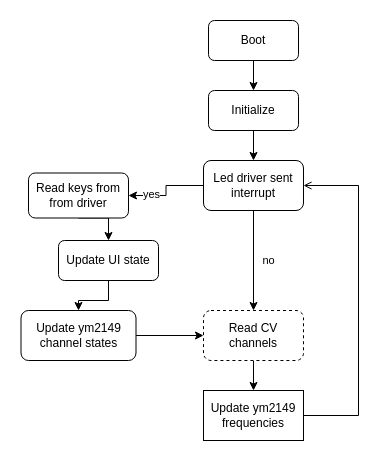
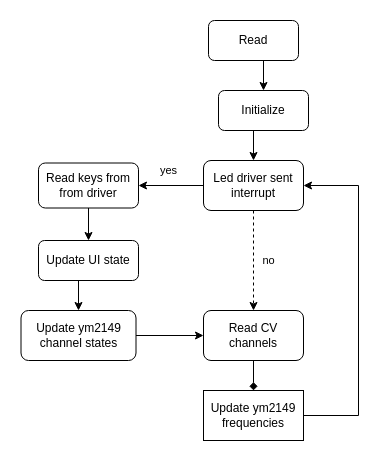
(254, 41) -> (254, 41)
(254, 111) -> (264, 111)
(310, 186) -> (312, 186)
(79, 196) -> (89, 186)
(254, 257) -> (254, 257)
(109, 261) -> (89, 261)
(254, 336) -> (254, 336)
(254, 382) -> (254, 381)
